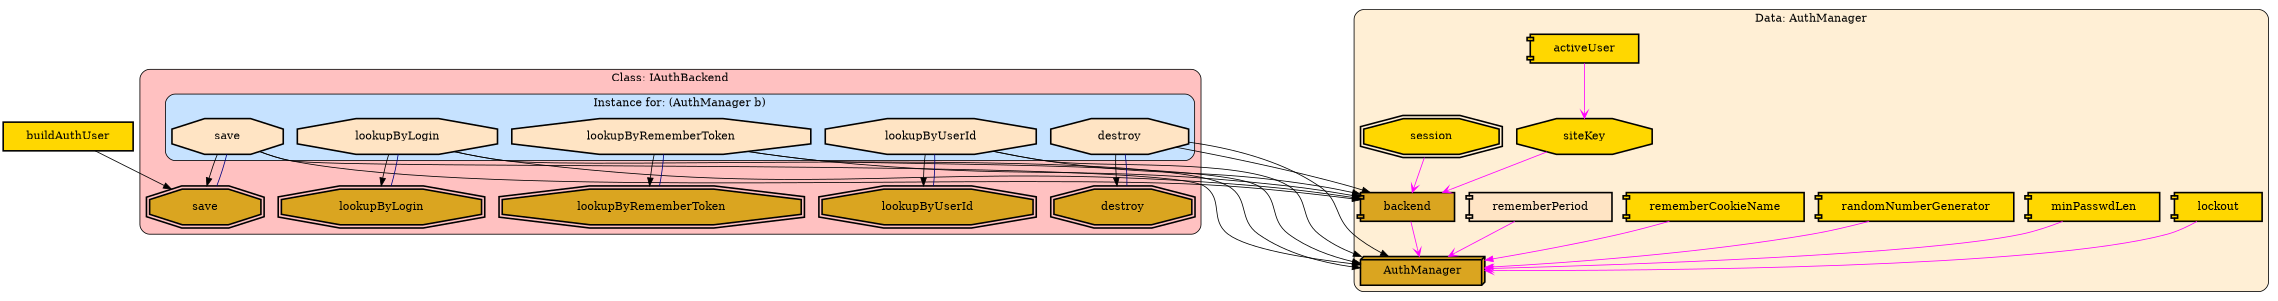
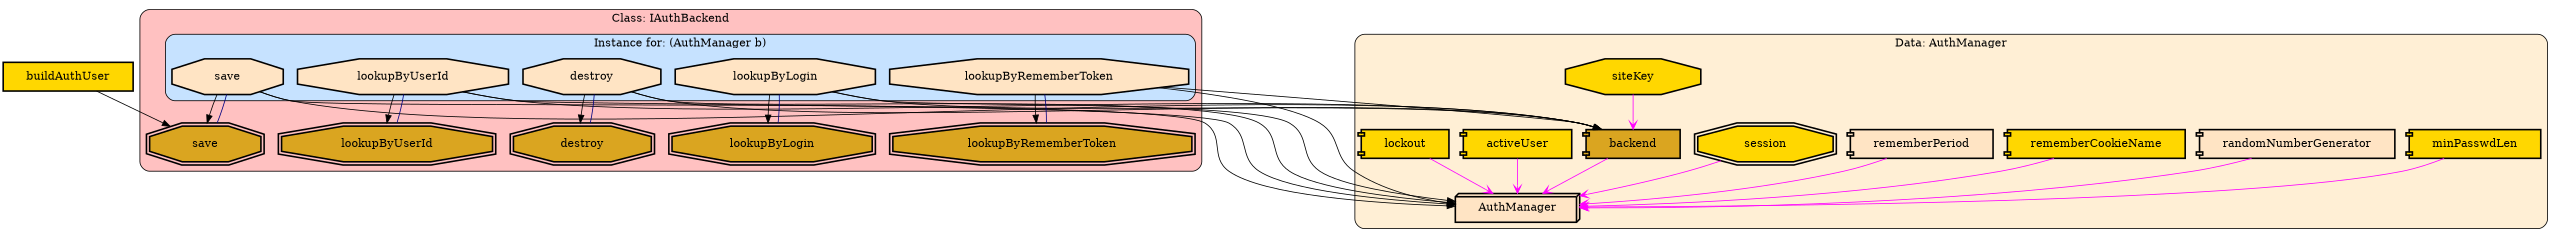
(1584, 87) -> (1518, 172)
(1420, 171) -> (1655, 180)
(1916, 207) -> (2297, 144)
(1582, 242) -> (1822, 194)
(1423, 271) -> (1518, 208)
